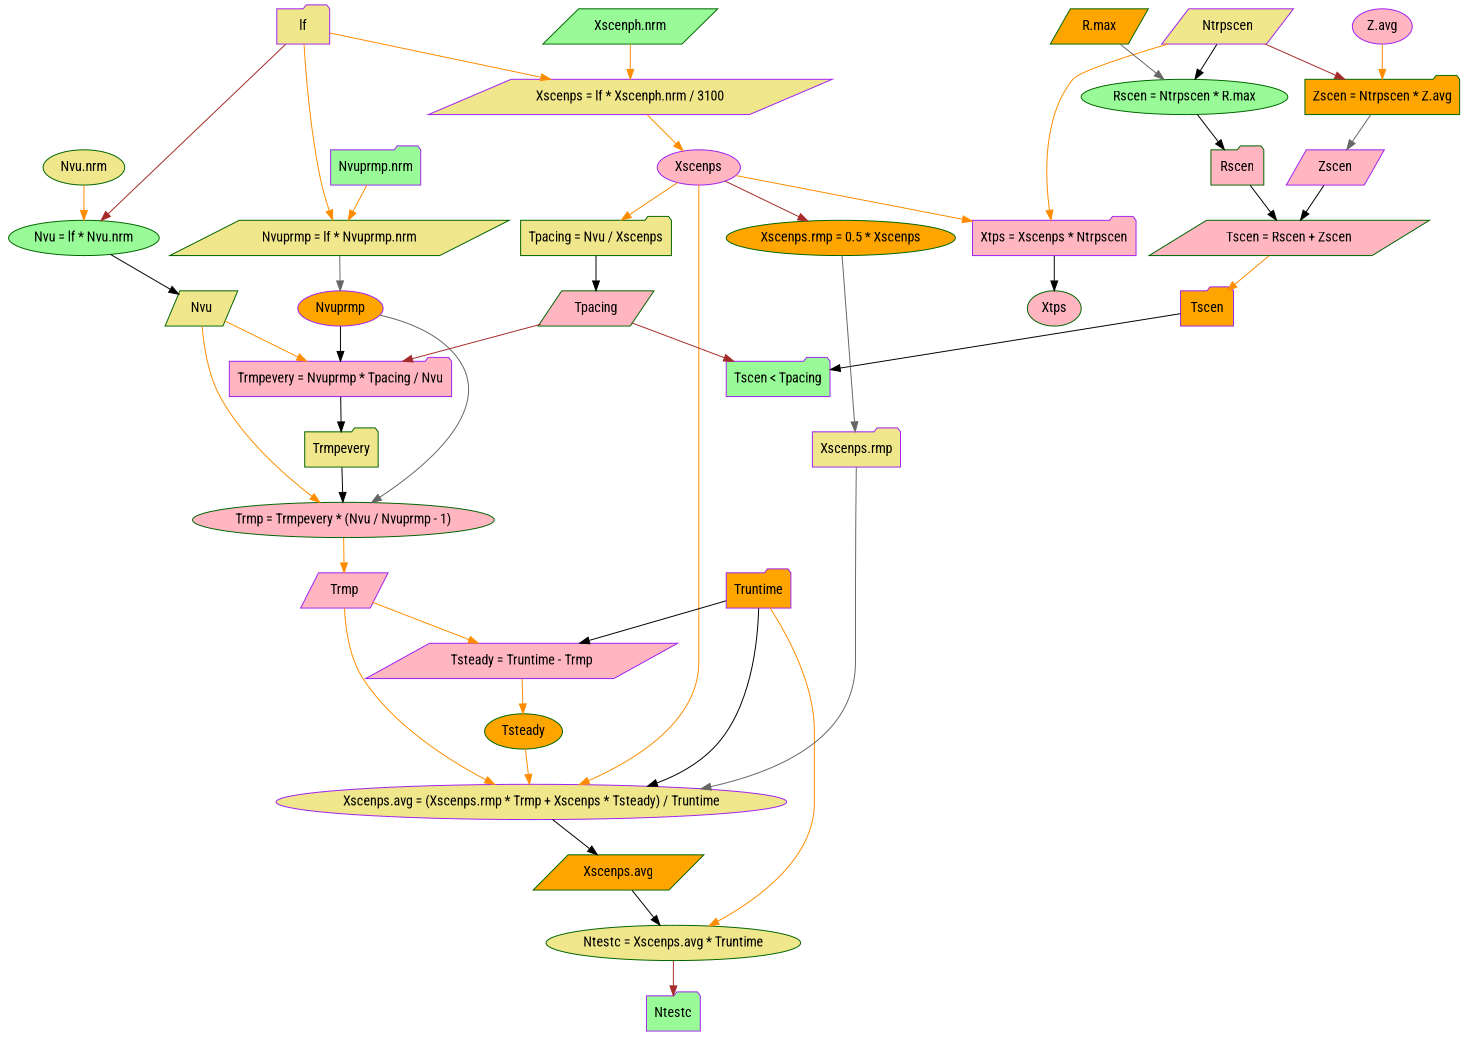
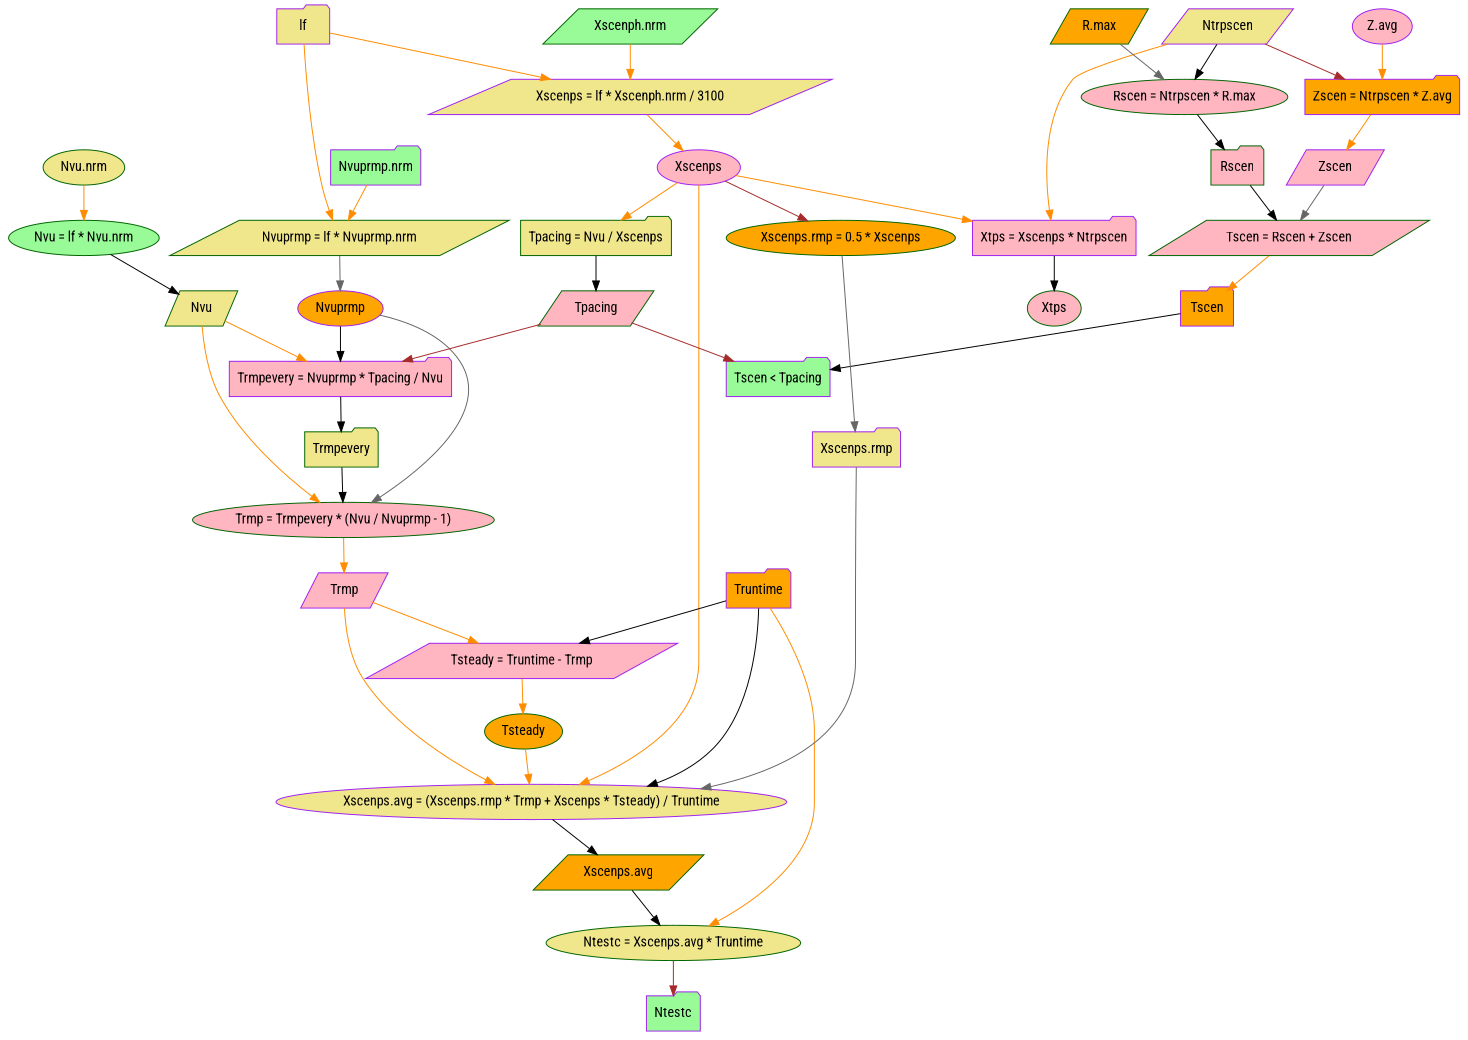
(1184, 97) -> (1184, 97)
(1382, 97) -> (1382, 97)
(1361, 128) -> (1361, 128)
(197, 129) -> none
(1315, 199) -> (1315, 199)
